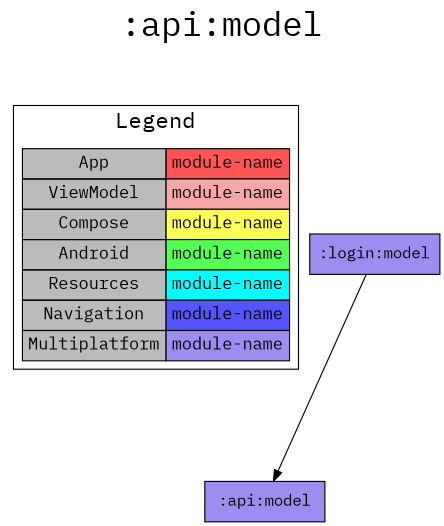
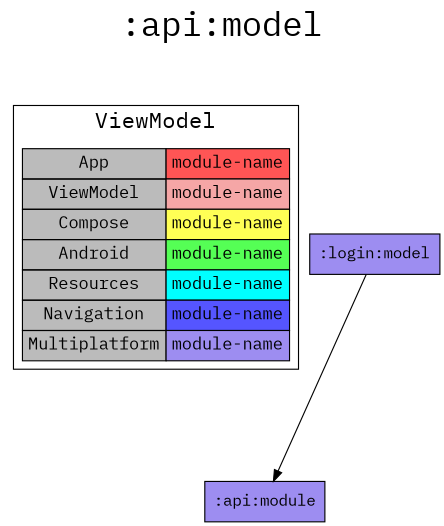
(156, 122) -> (156, 122)
(265, 502) -> (265, 502)
